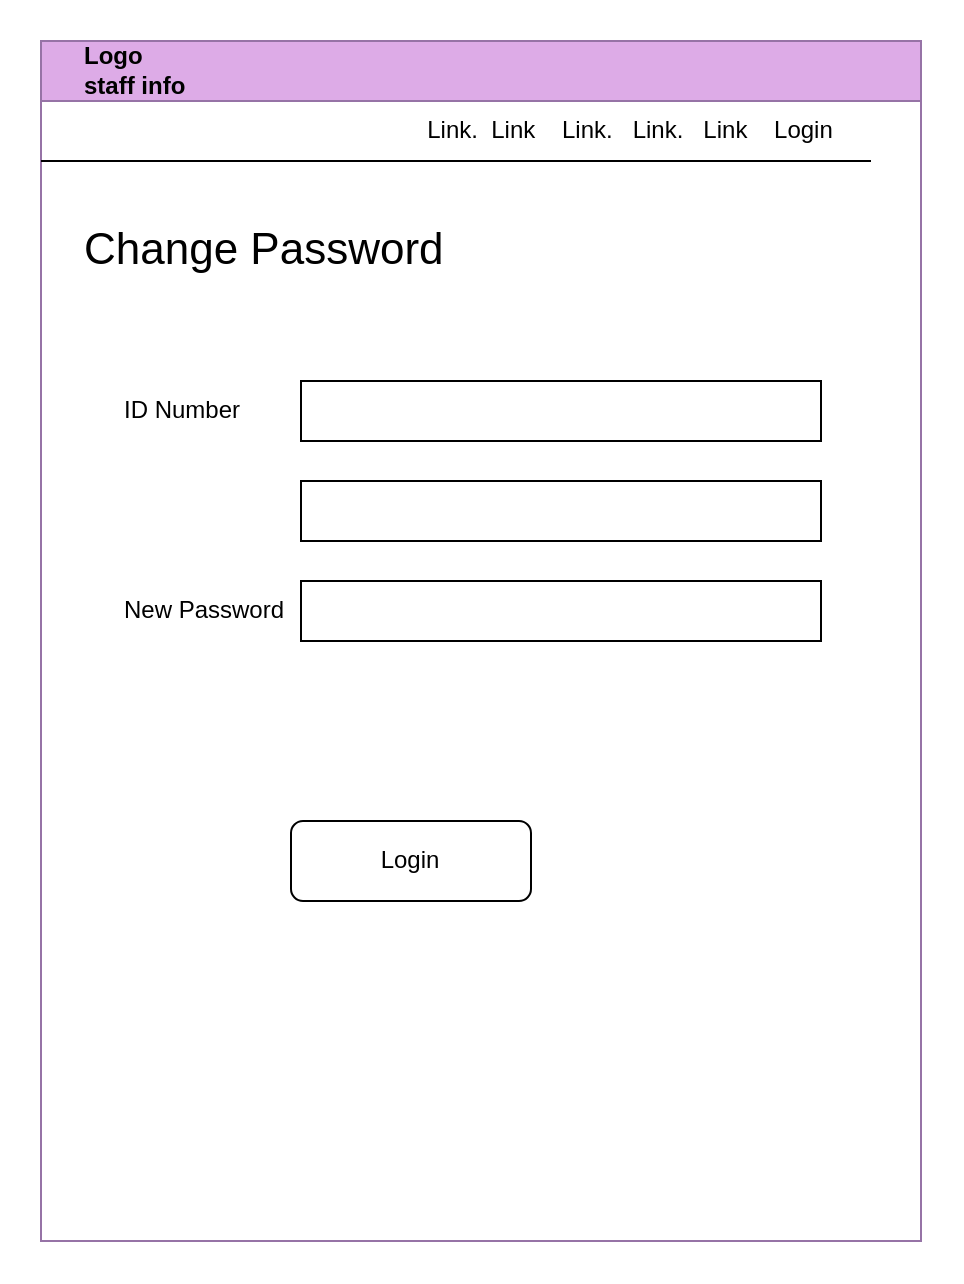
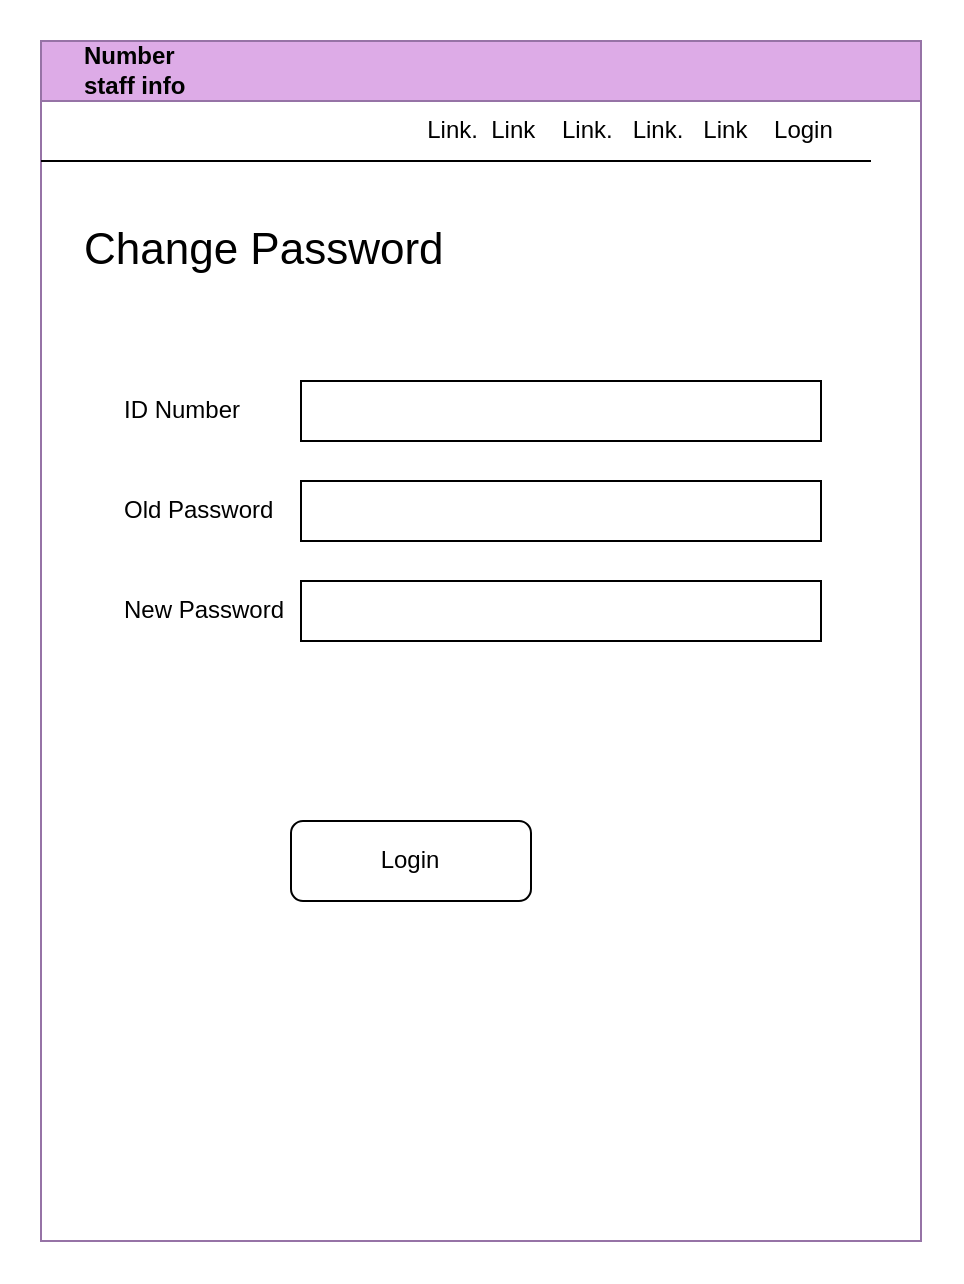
(106, 71) -> (106, 71)
none -> (201, 511)
